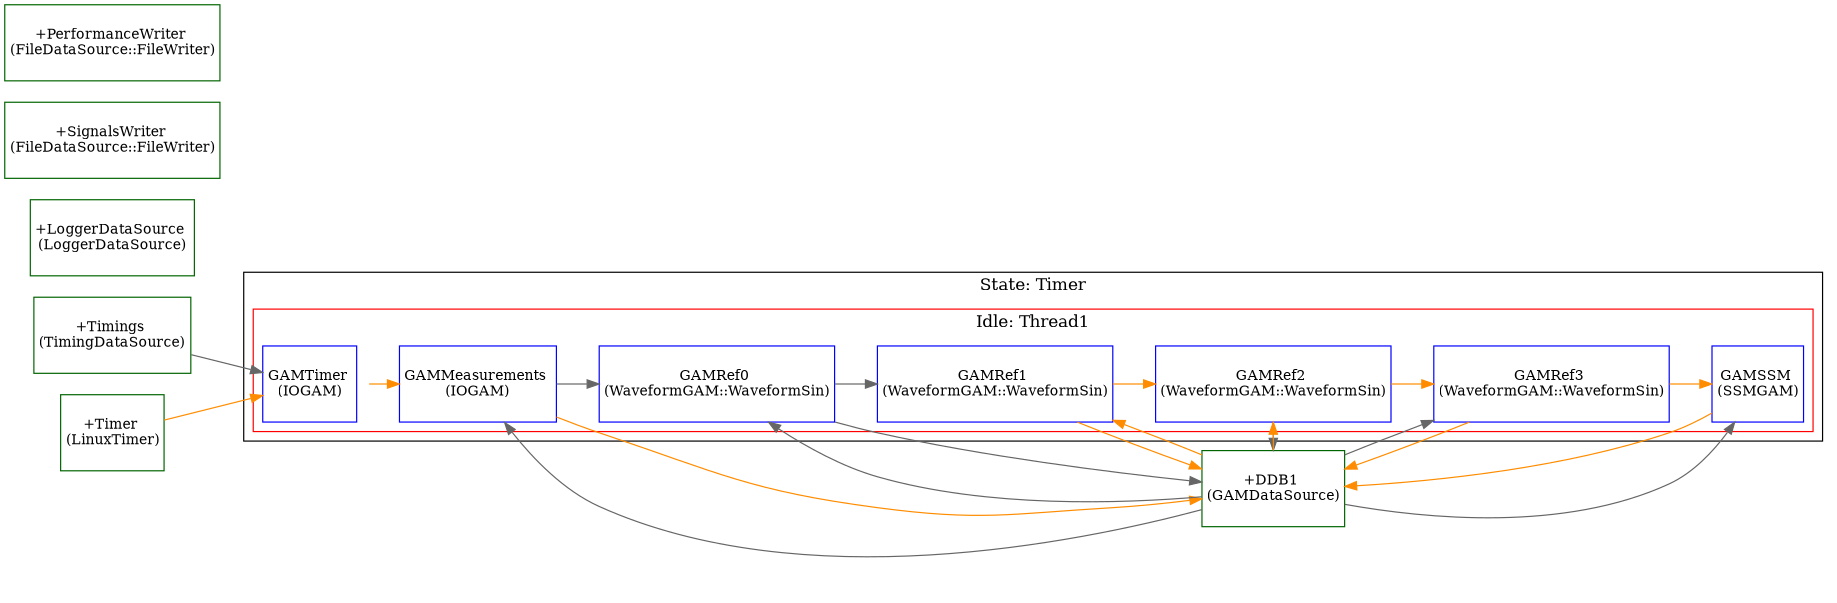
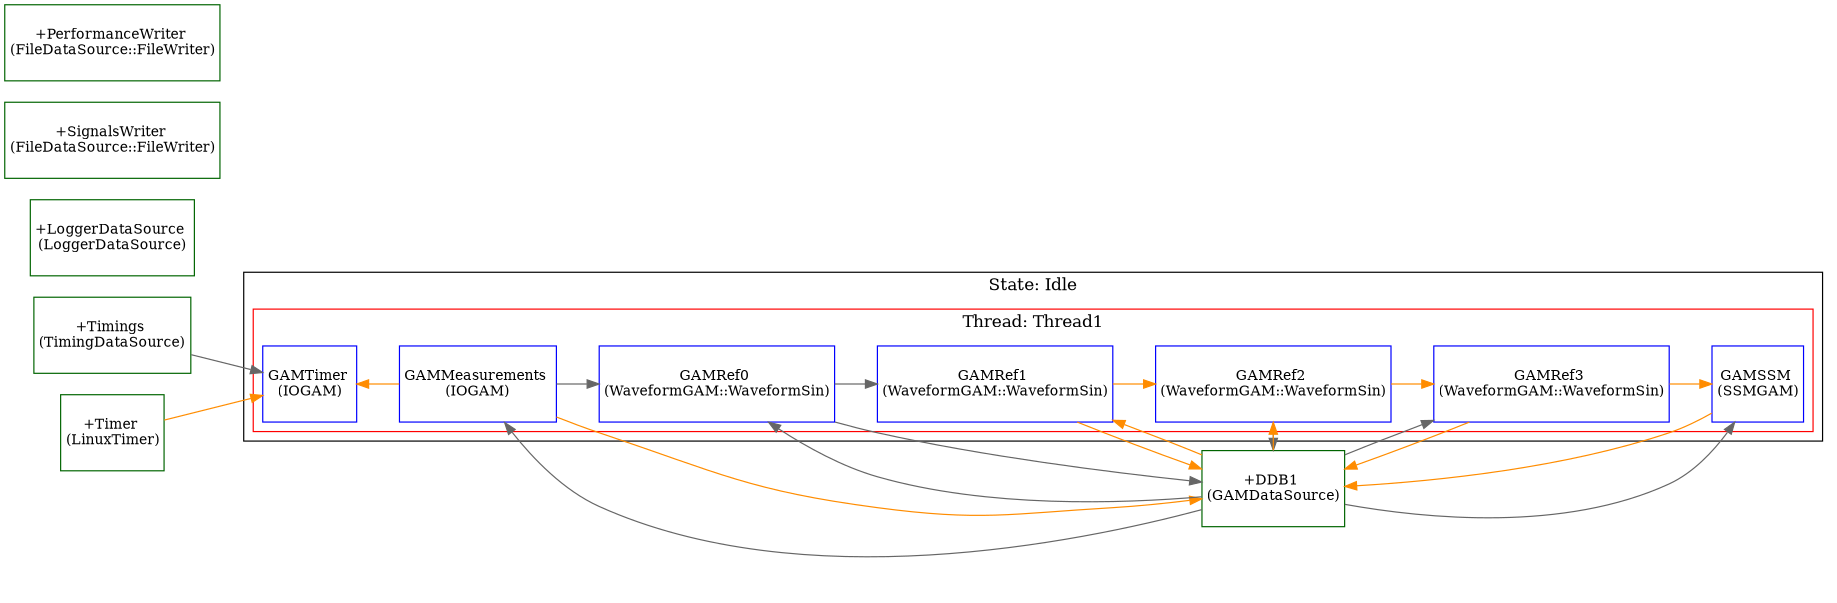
(1033, 286) -> (1033, 286)
(1033, 323) -> (1033, 323)
(378, 384) -> (384, 384)
